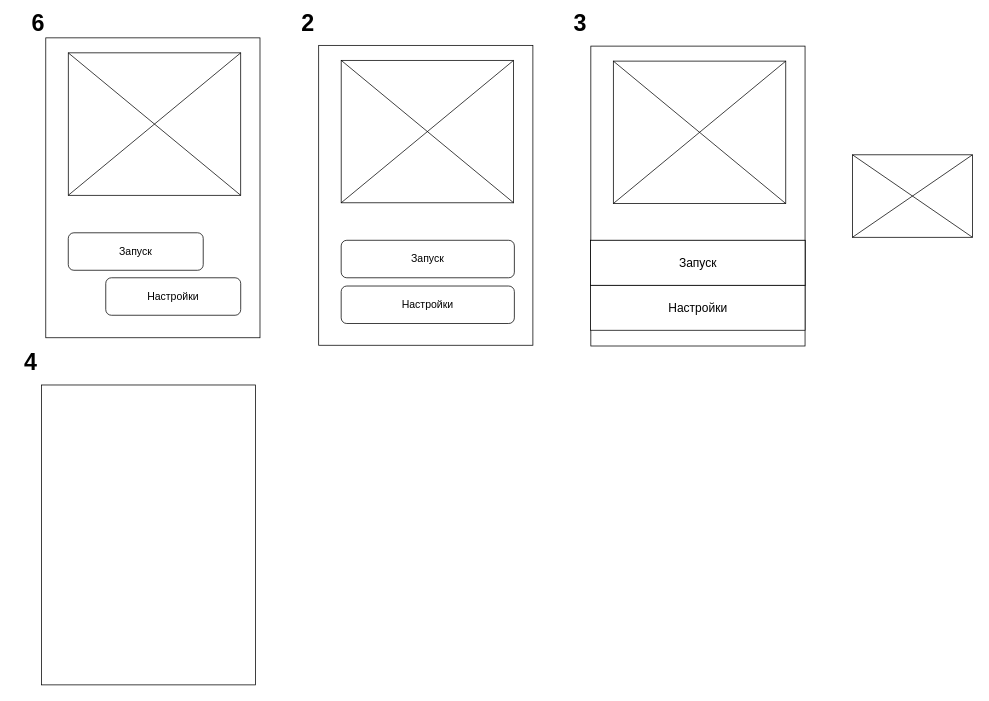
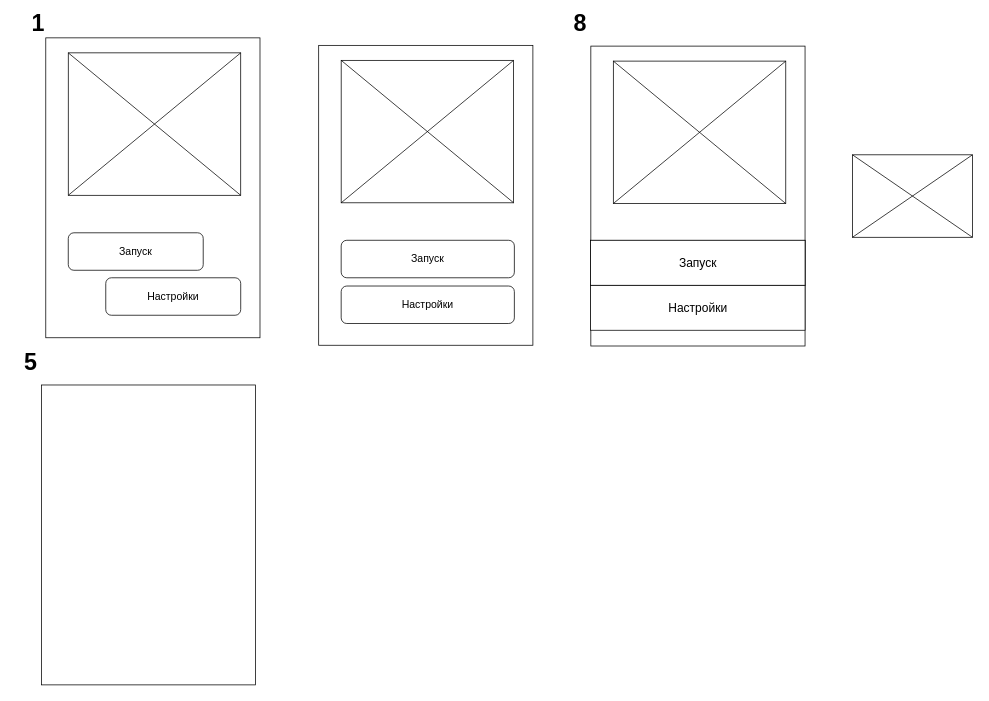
(38, 23) -> (38, 23)
(308, 23) -> none
(580, 24) -> (580, 24)
(30, 363) -> (30, 363)
